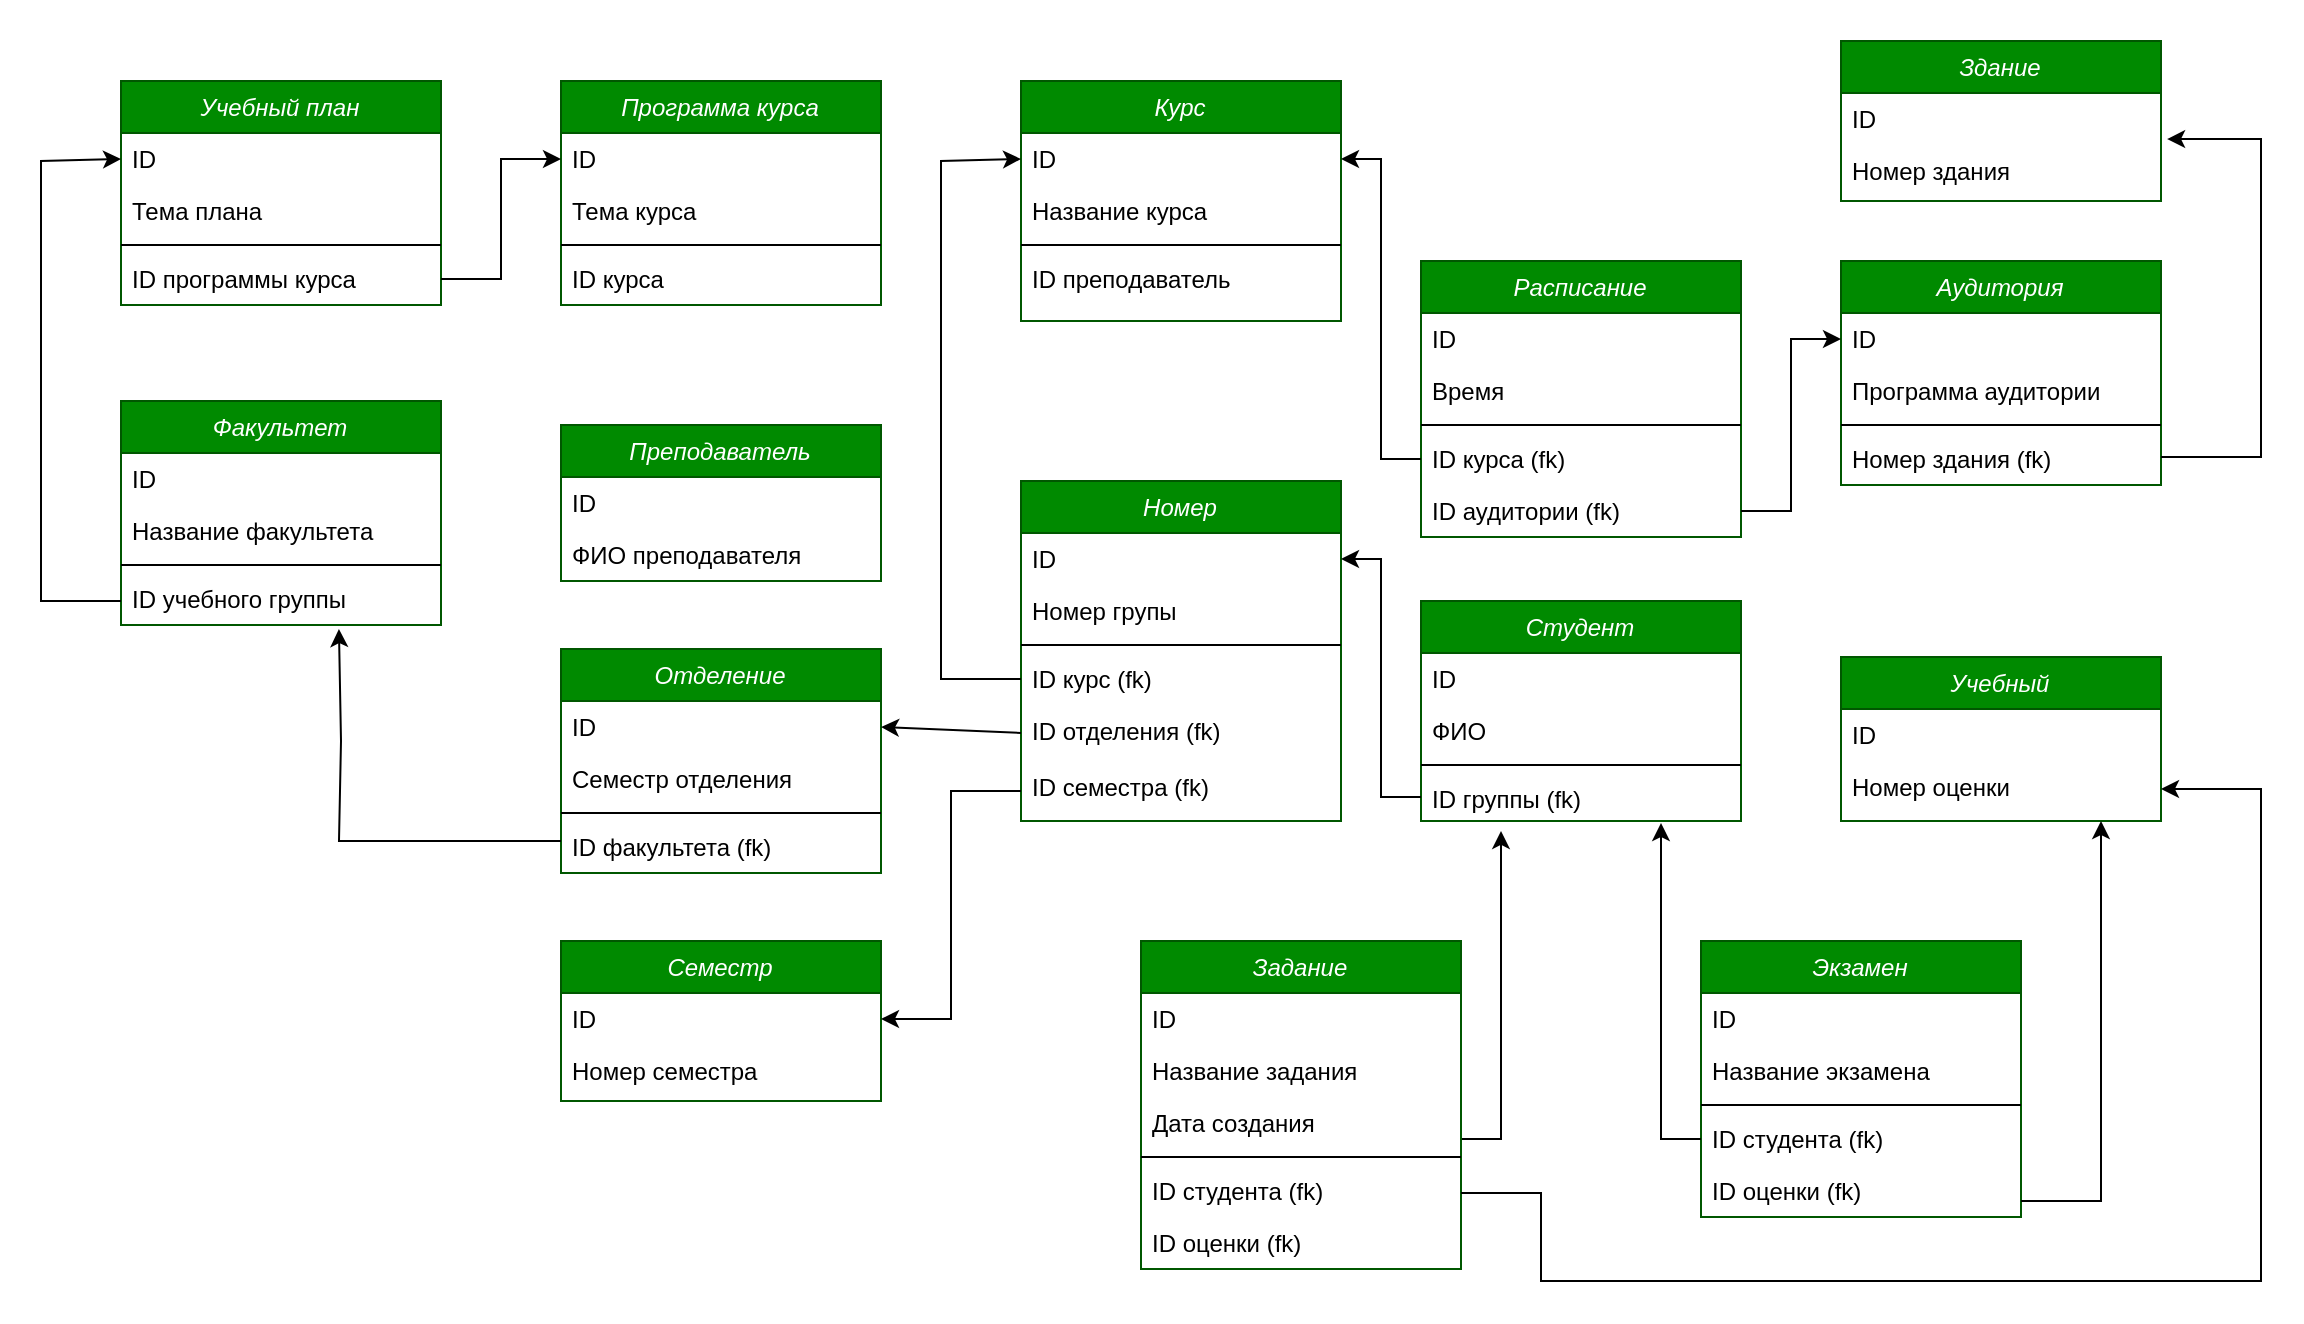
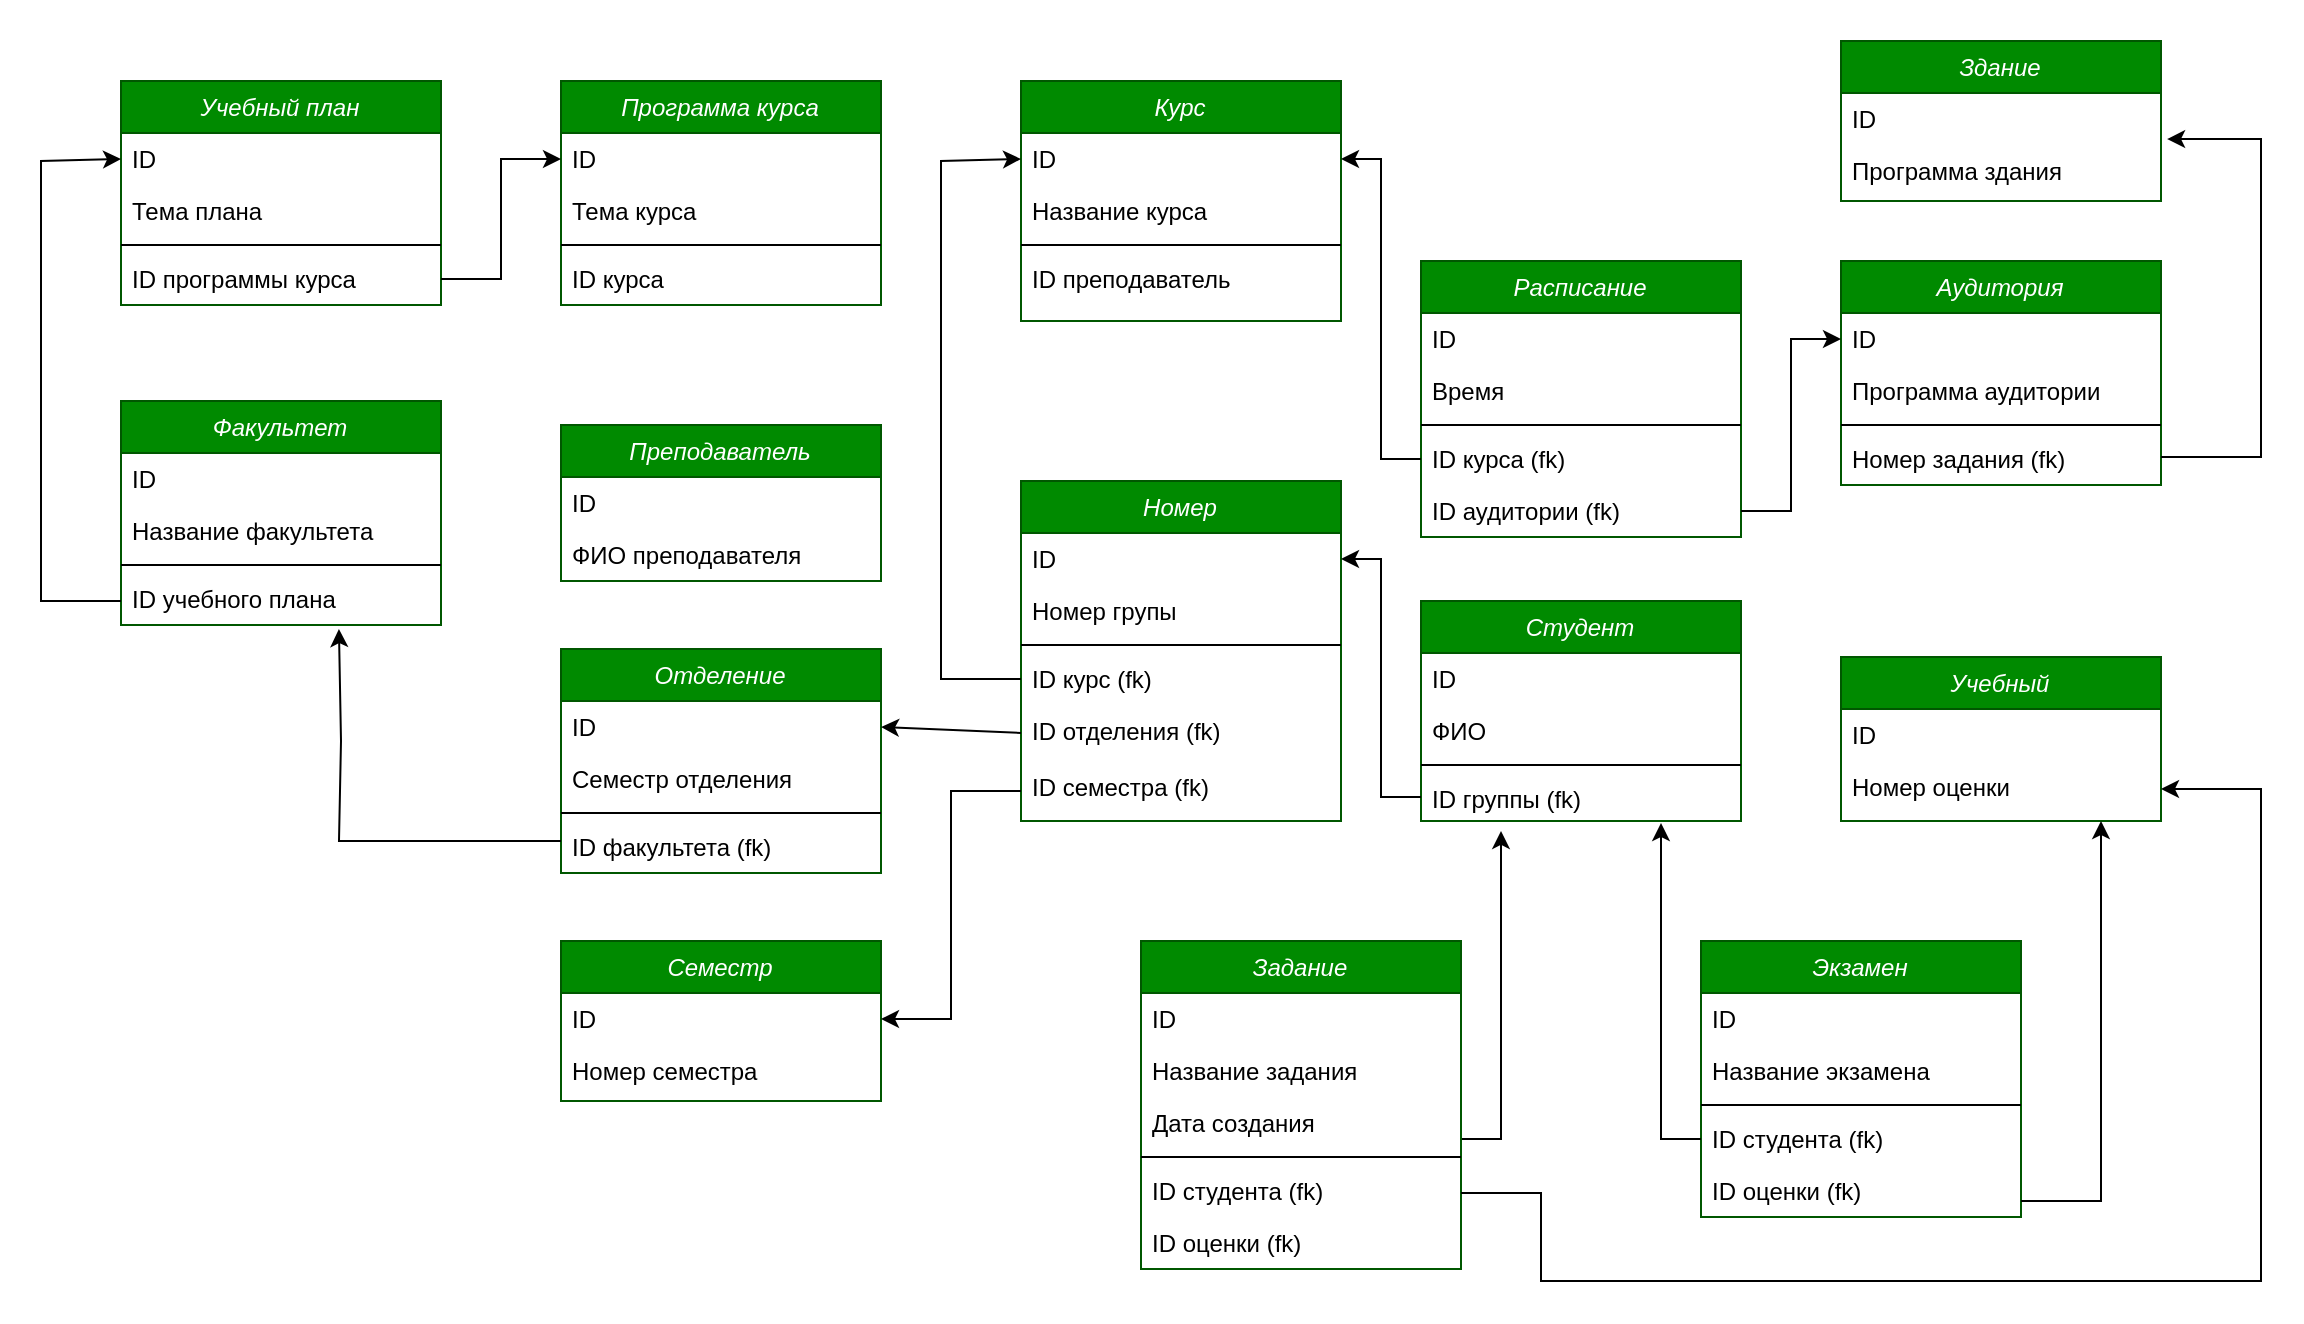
(1930, 172) -> (1956, 172)
(1960, 460) -> (1967, 460)
(247, 600) -> (240, 600)
